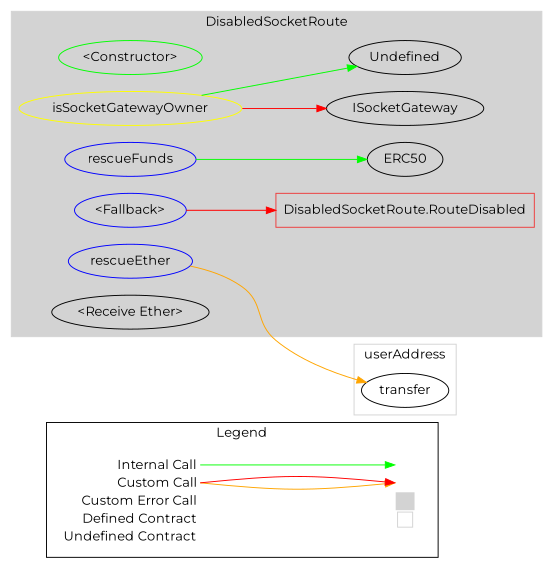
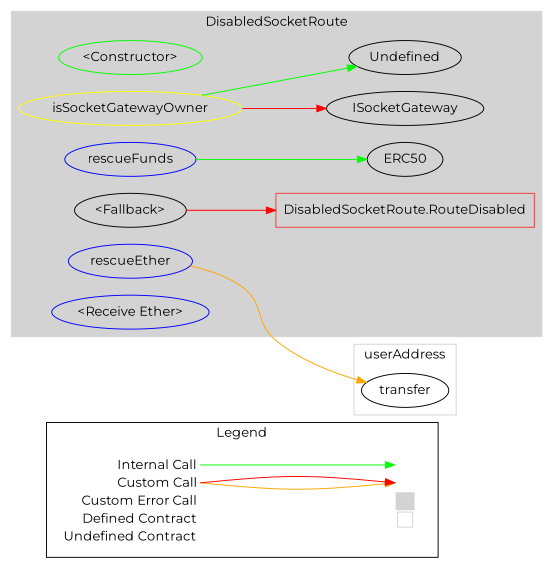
(130, 210) -> (130, 210)
(130, 312) -> (130, 312)
